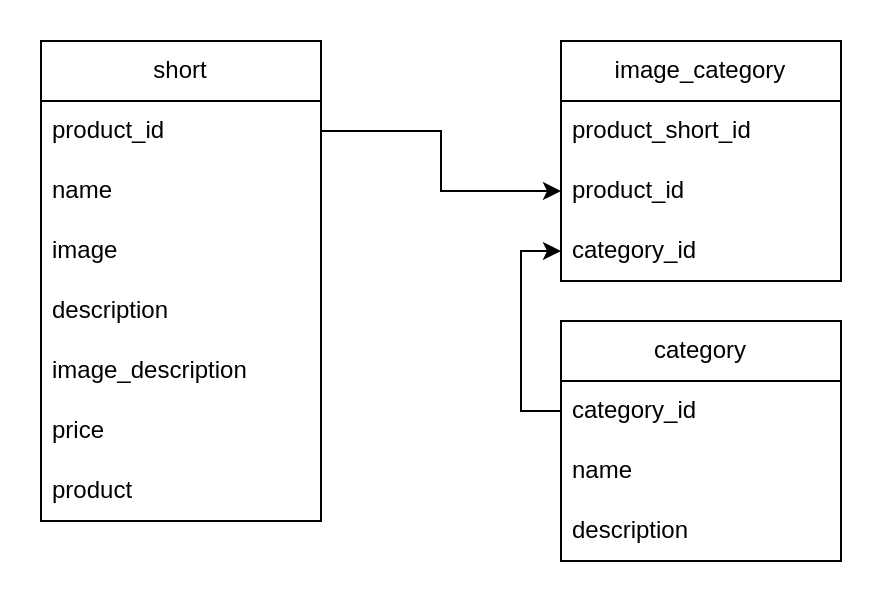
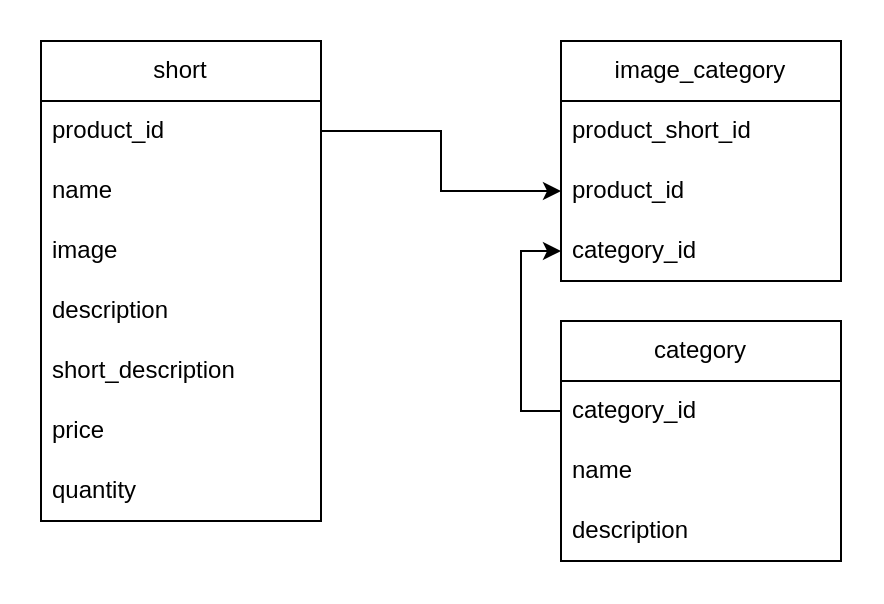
(158, 371) -> (161, 371)
(100, 491) -> (104, 491)
